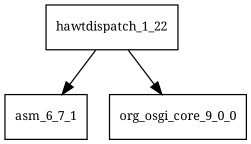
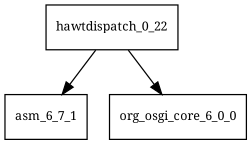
(112, 27) -> (112, 27)
(178, 117) -> (178, 117)
